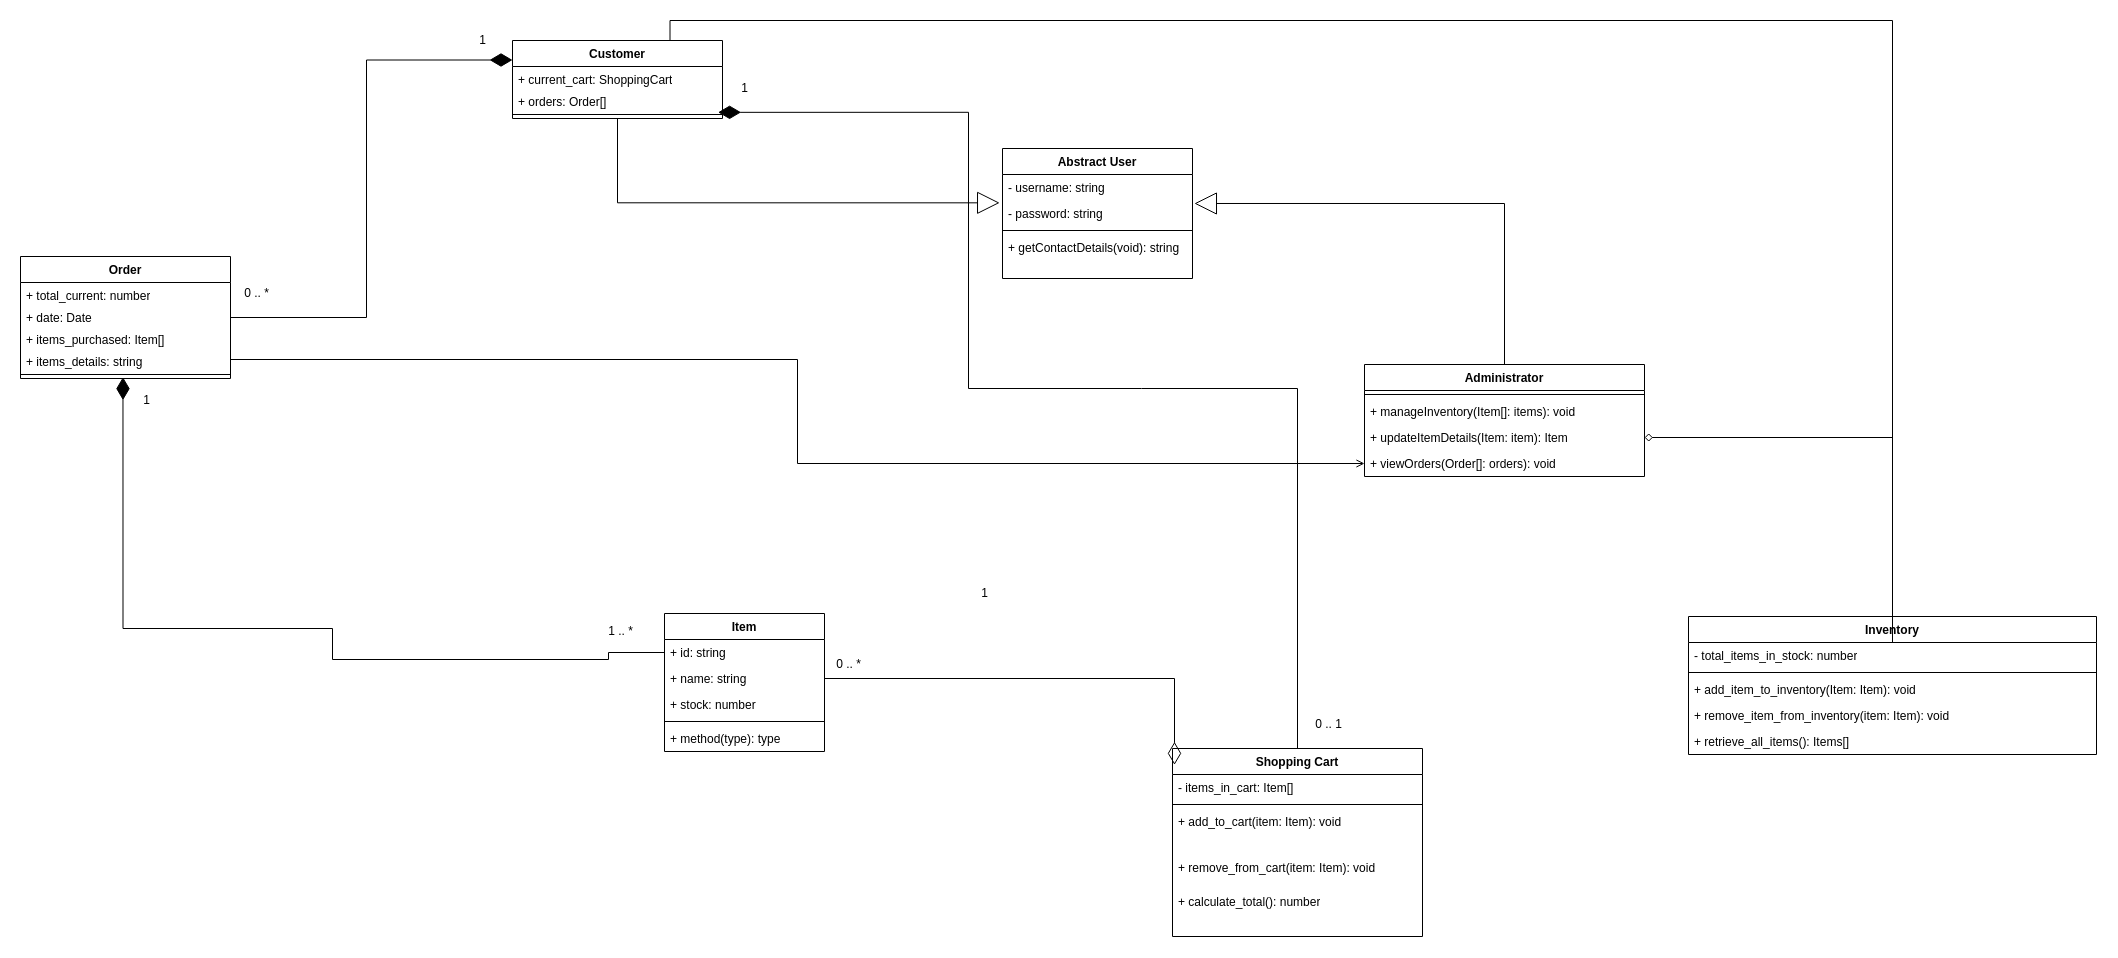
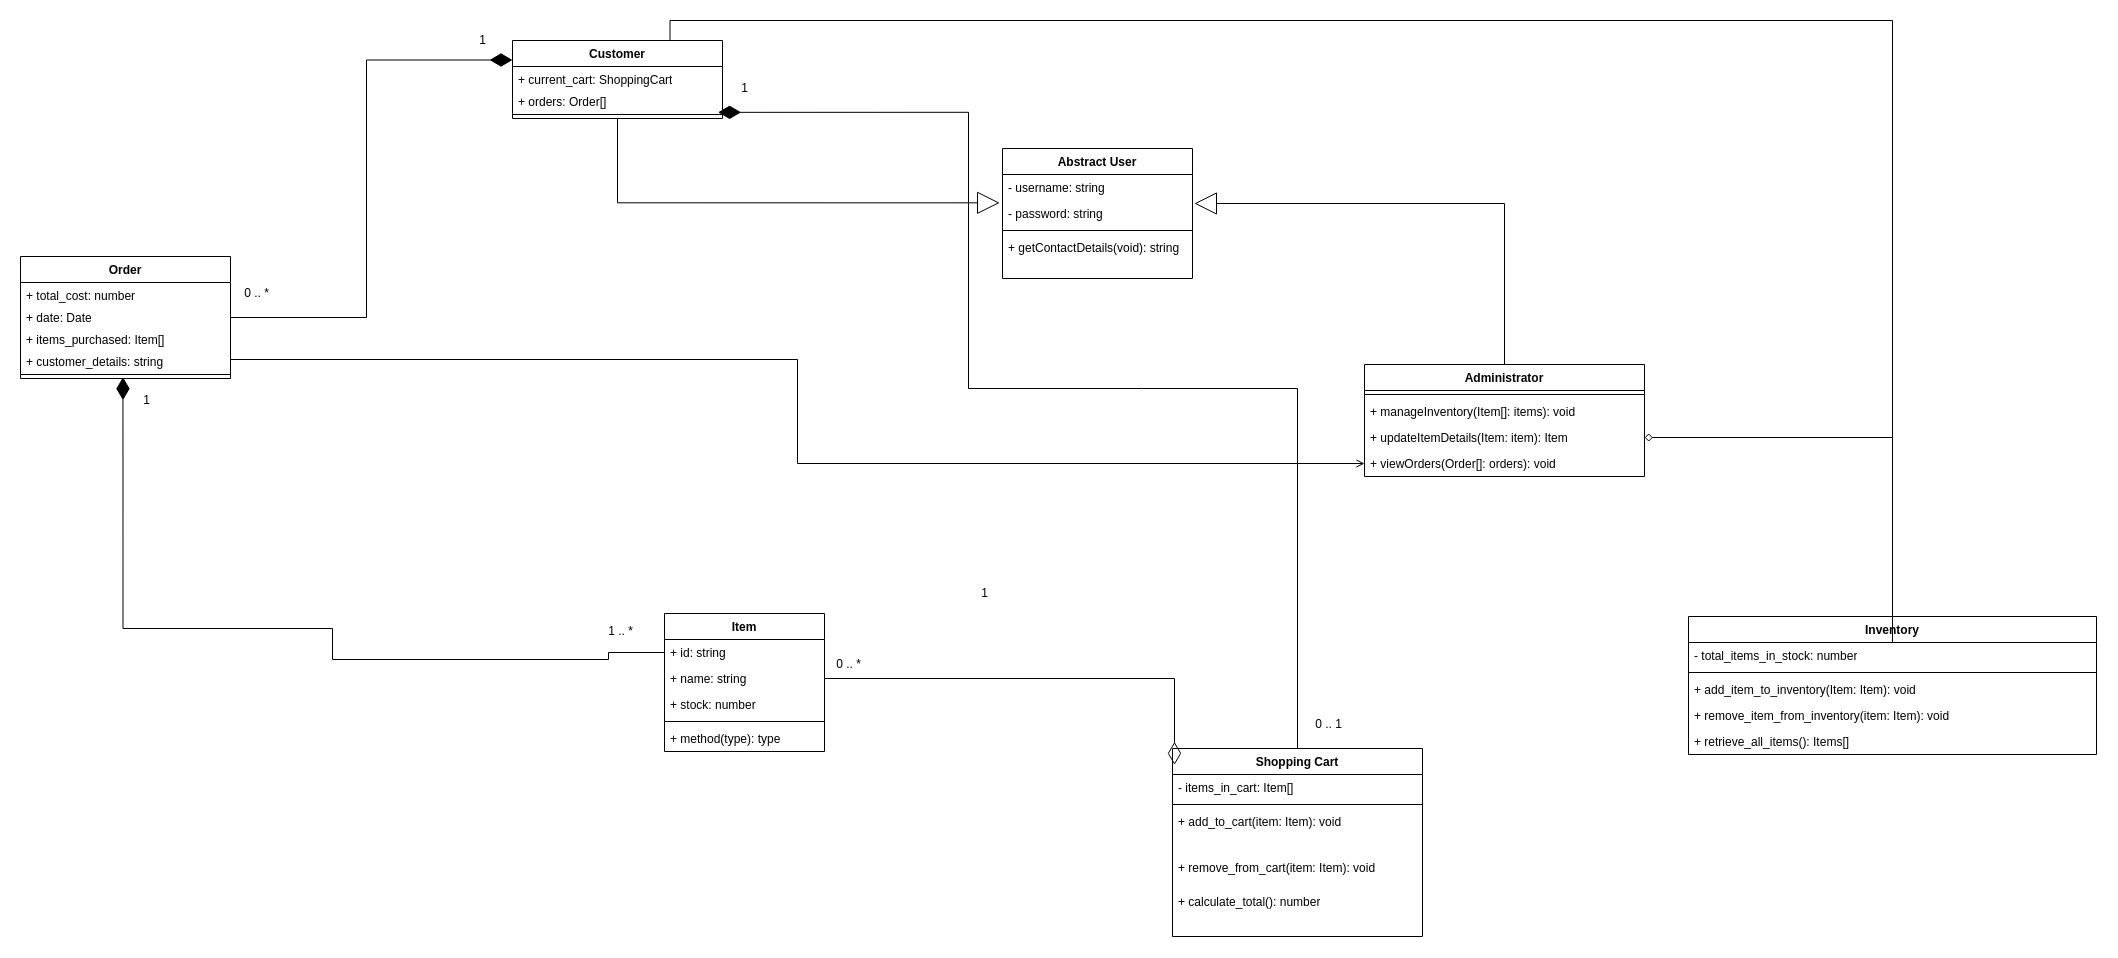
(98, 297) -> (87, 297)
(93, 363) -> (105, 363)
